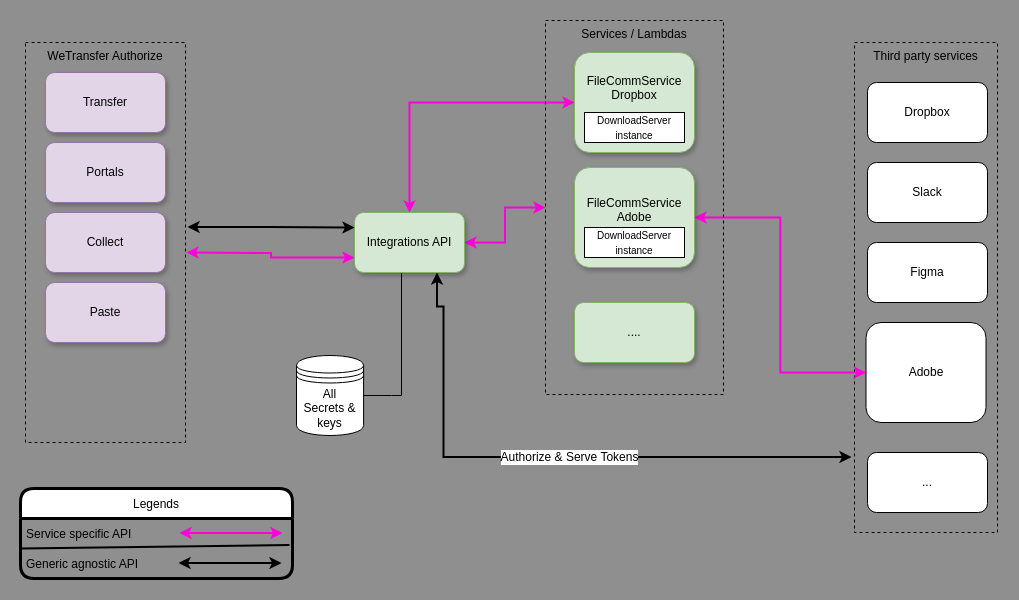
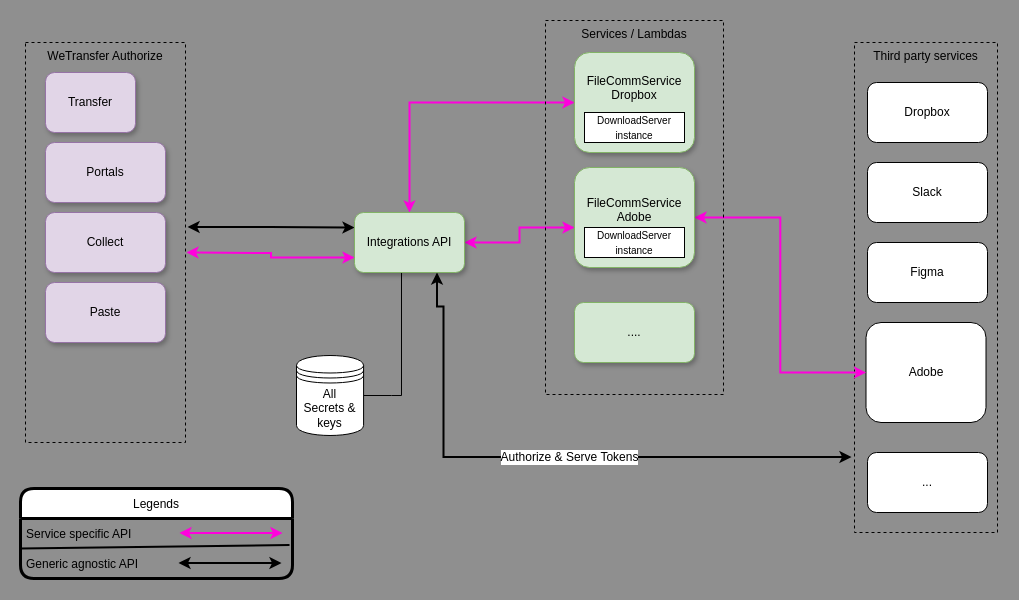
(106, 103) -> (91, 103)
(505, 211) -> (527, 228)
